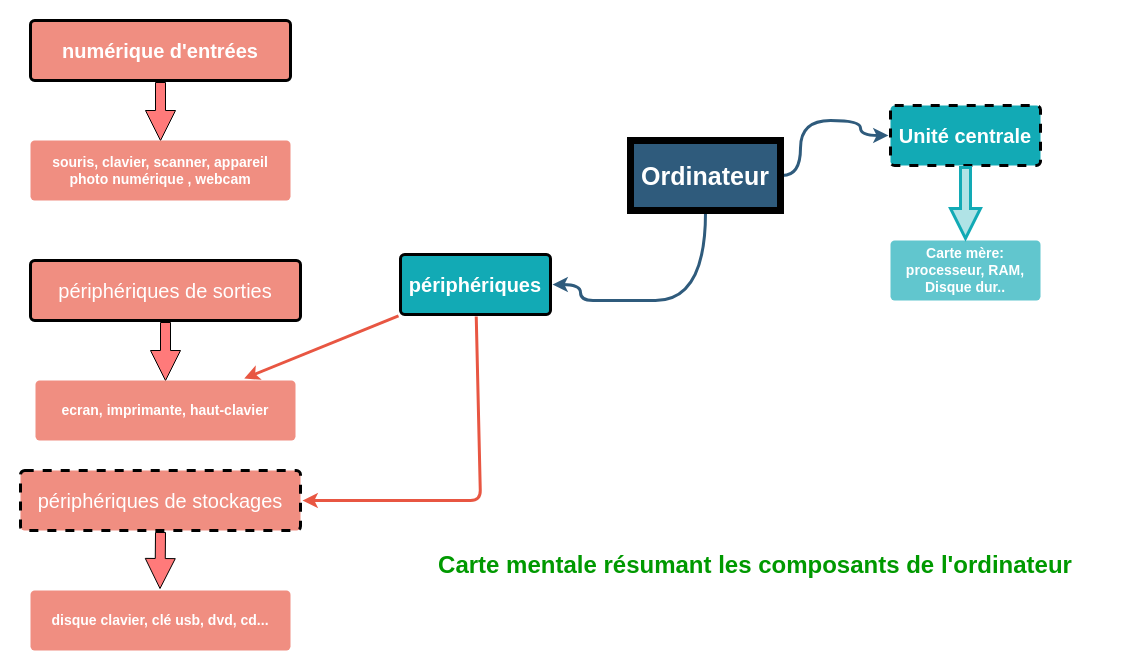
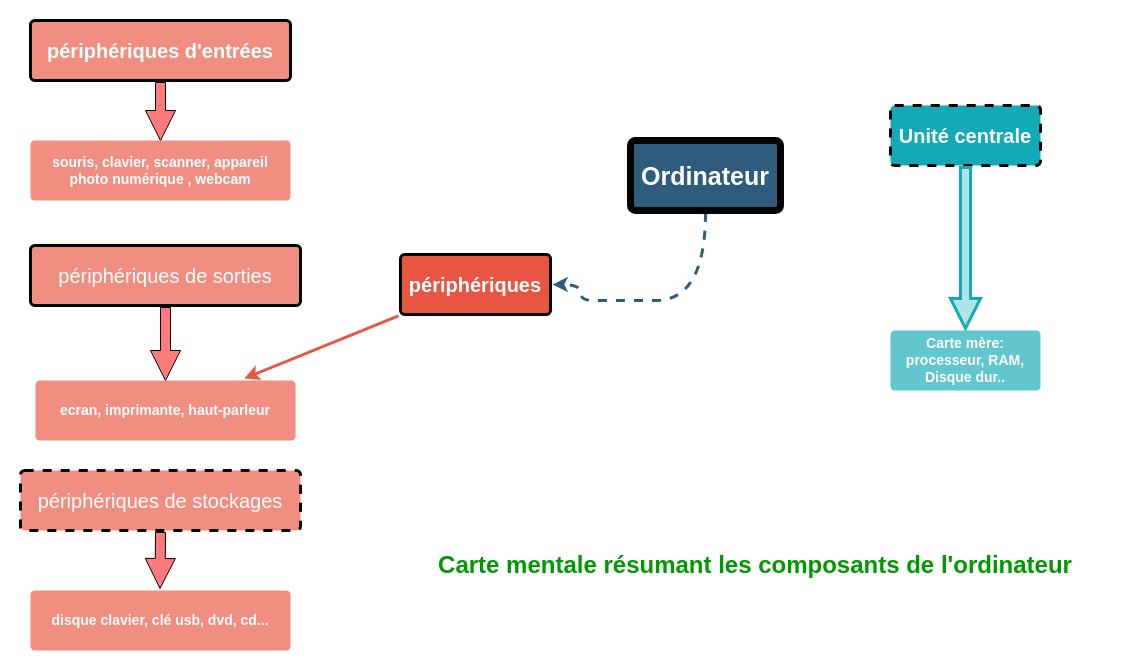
(161, 51) -> (161, 51)
(812, 124) -> none
(706, 176) -> (706, 176)
(966, 271) -> (966, 361)
(476, 285) -> (476, 285)
(166, 291) -> (166, 276)
(663, 300) -> (663, 300)
(166, 411) -> (166, 411)
(480, 487) -> none
